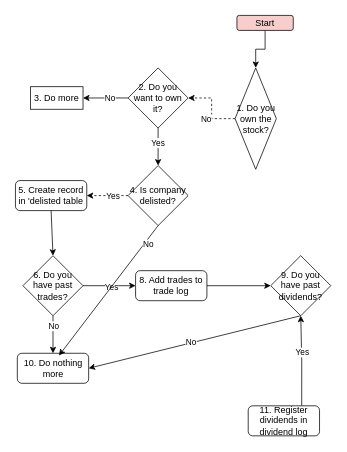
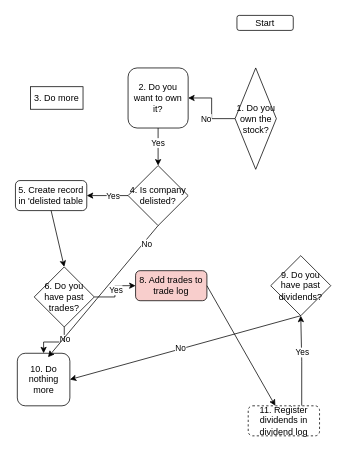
(265, 23) -> (265, 23)
(255, 50) -> none
(110, 98) -> none
(158, 98) -> (158, 98)
(211, 112) -> (211, 112)
(100, 195) -> (100, 195)
(53, 285) -> (64, 297)
(171, 285) -> (171, 285)
(236, 285) -> (239, 343)
(53, 368) -> (44, 379)
(284, 420) -> (284, 420)
